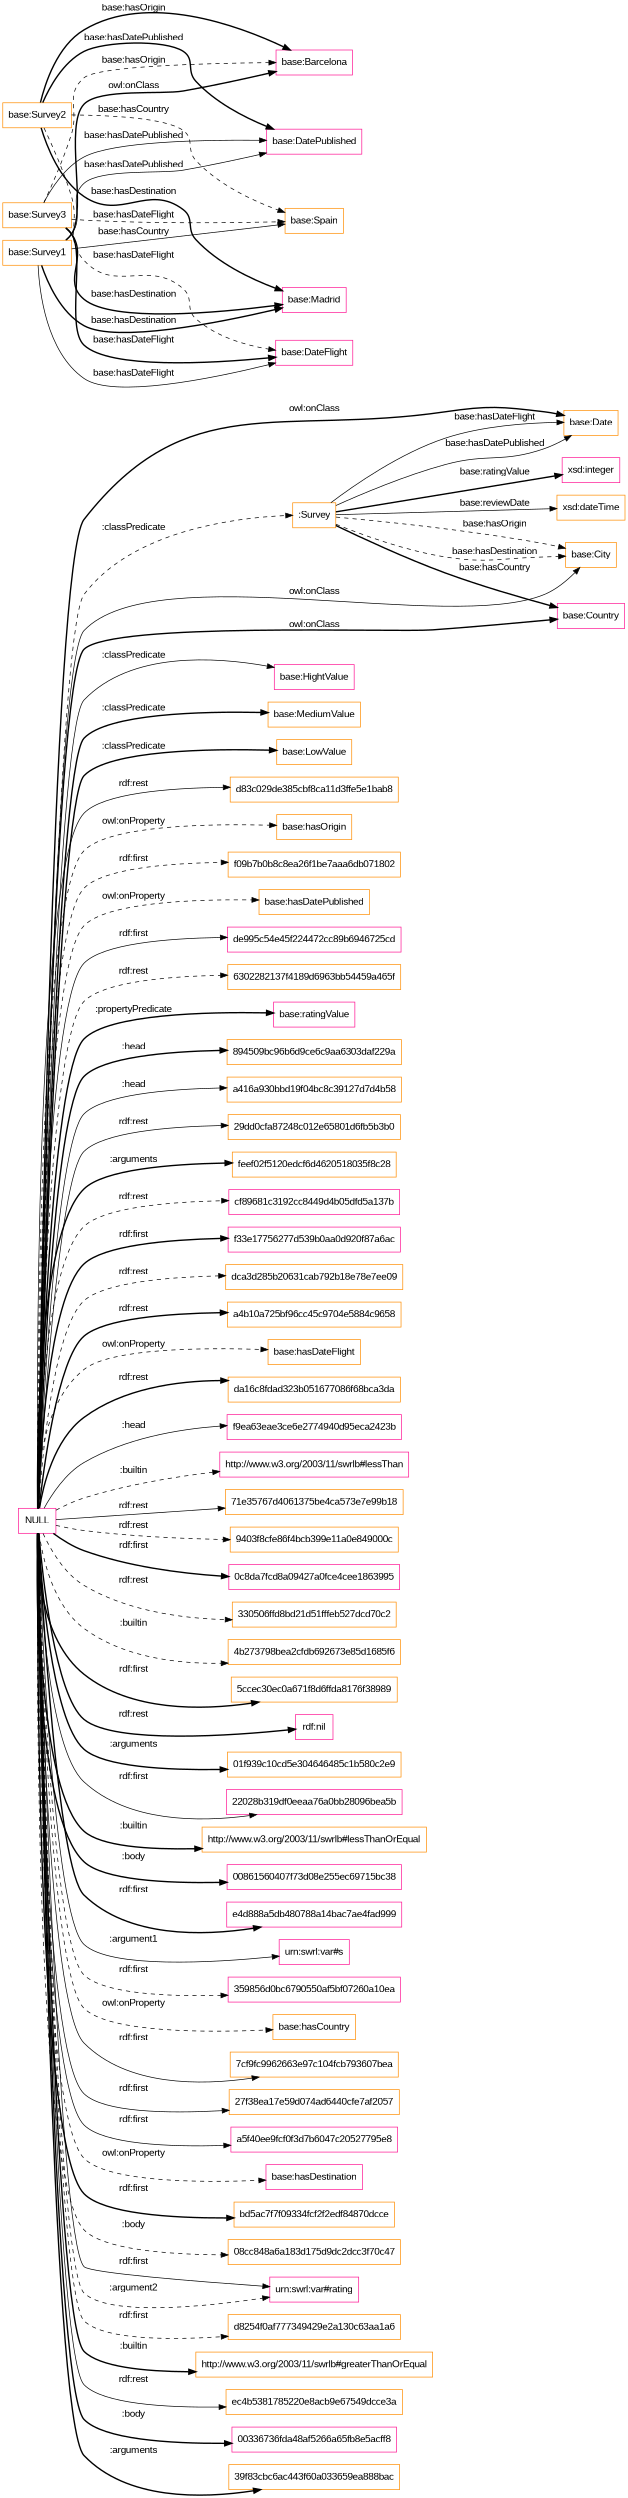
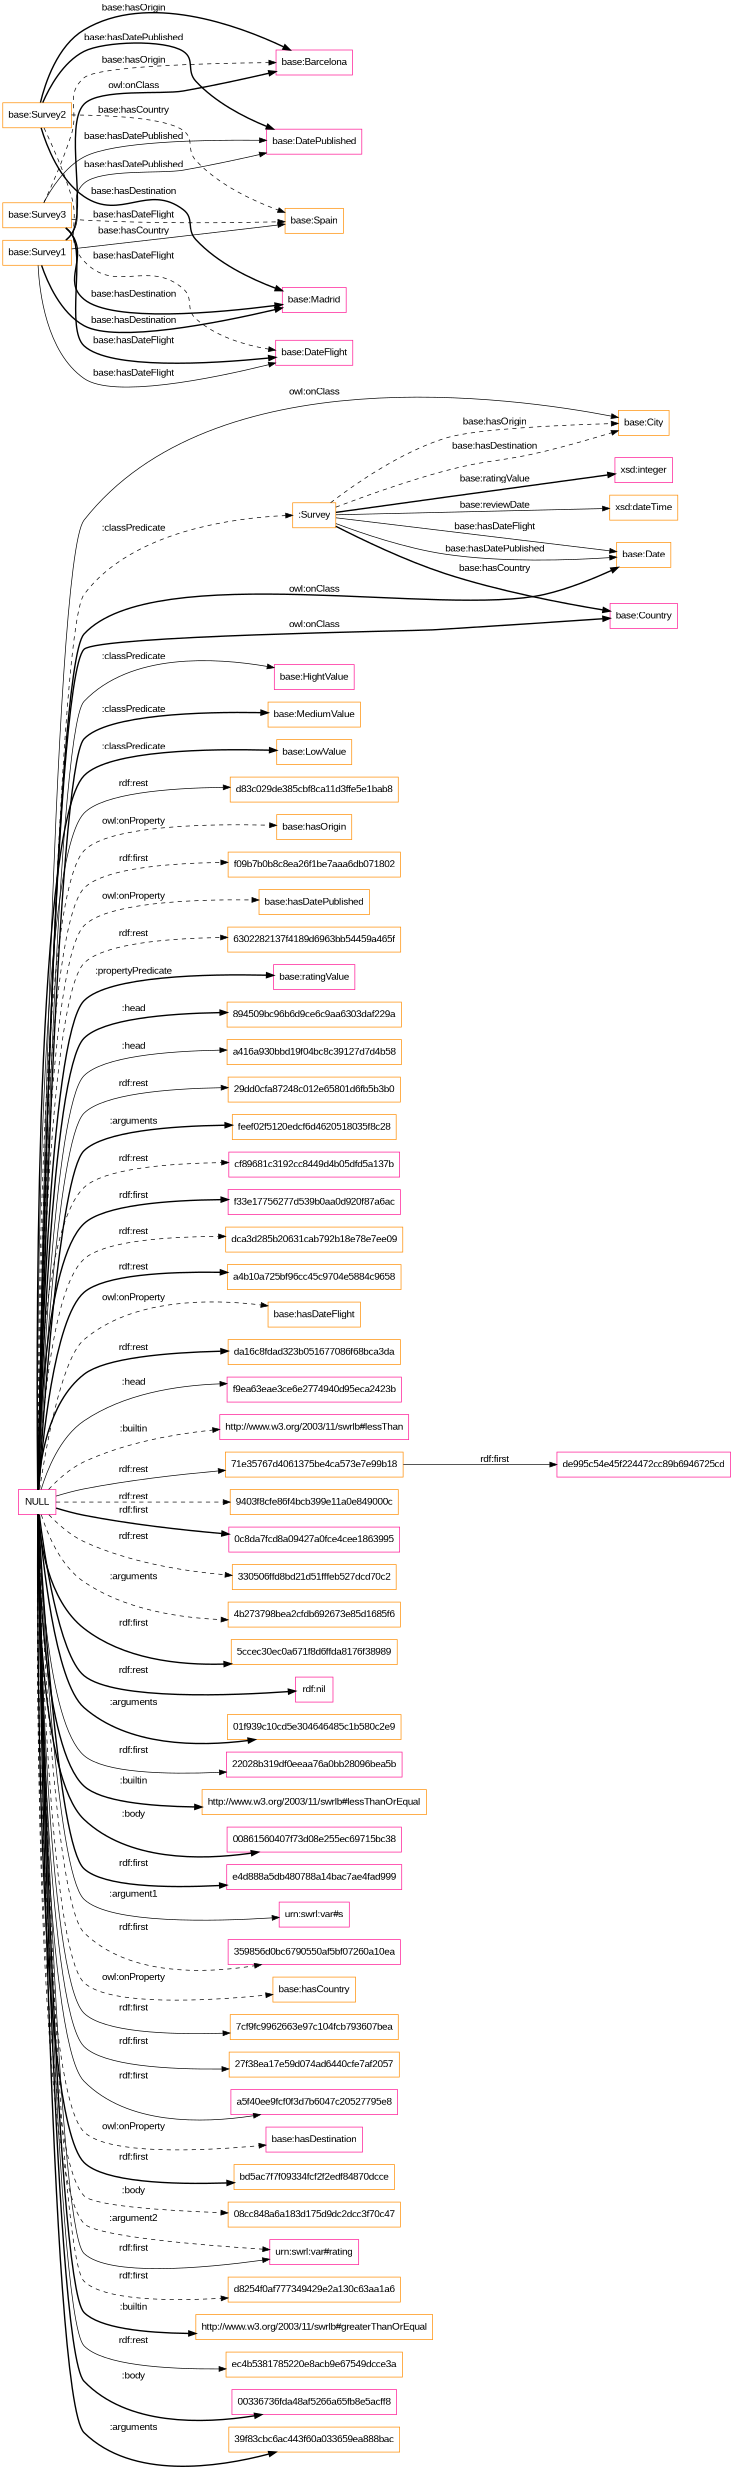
(62, 1043) -> (477, 1465)
(134, 1623) -> (134, 1577)
